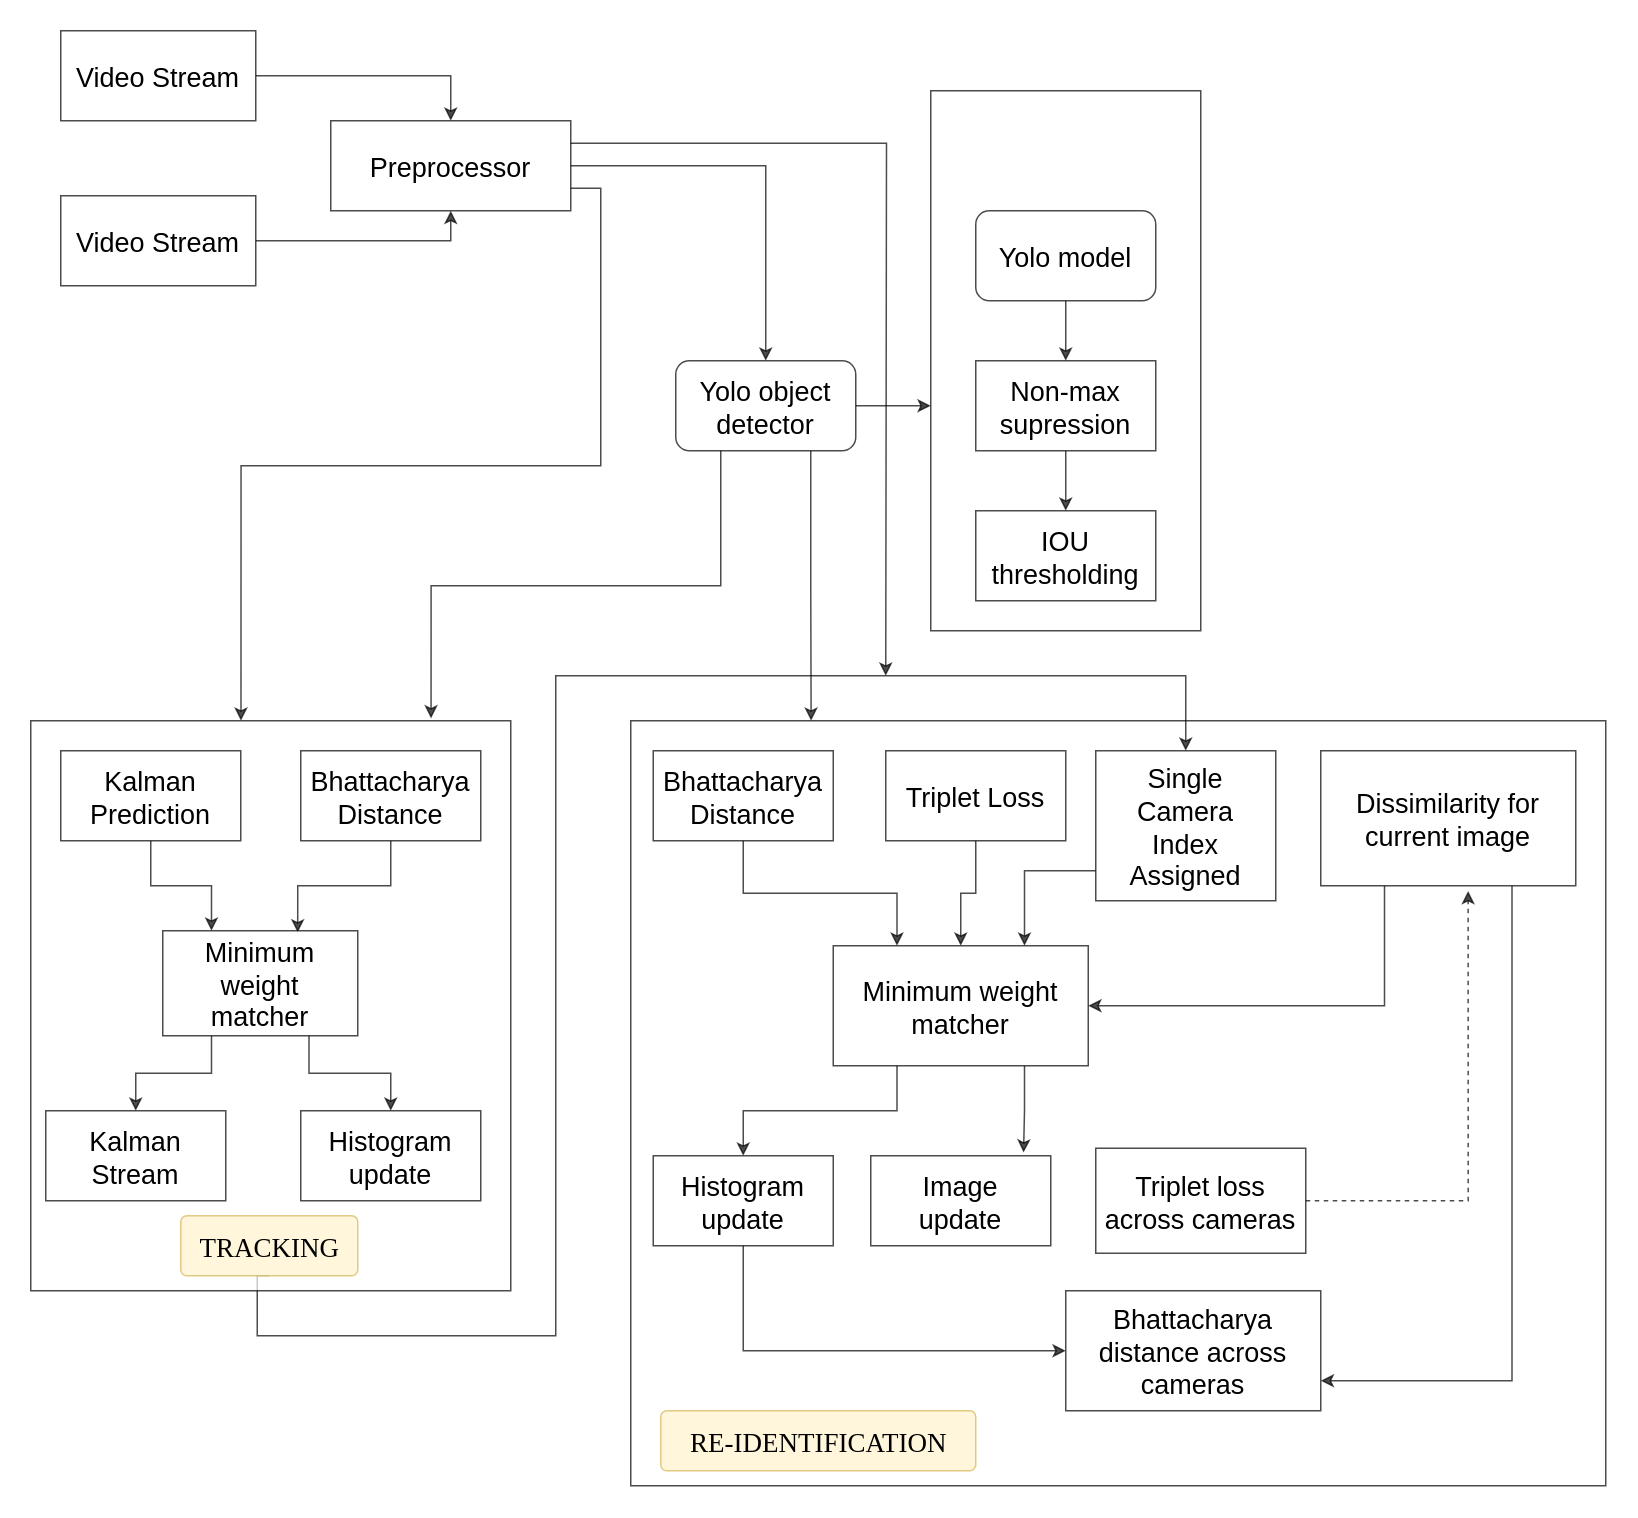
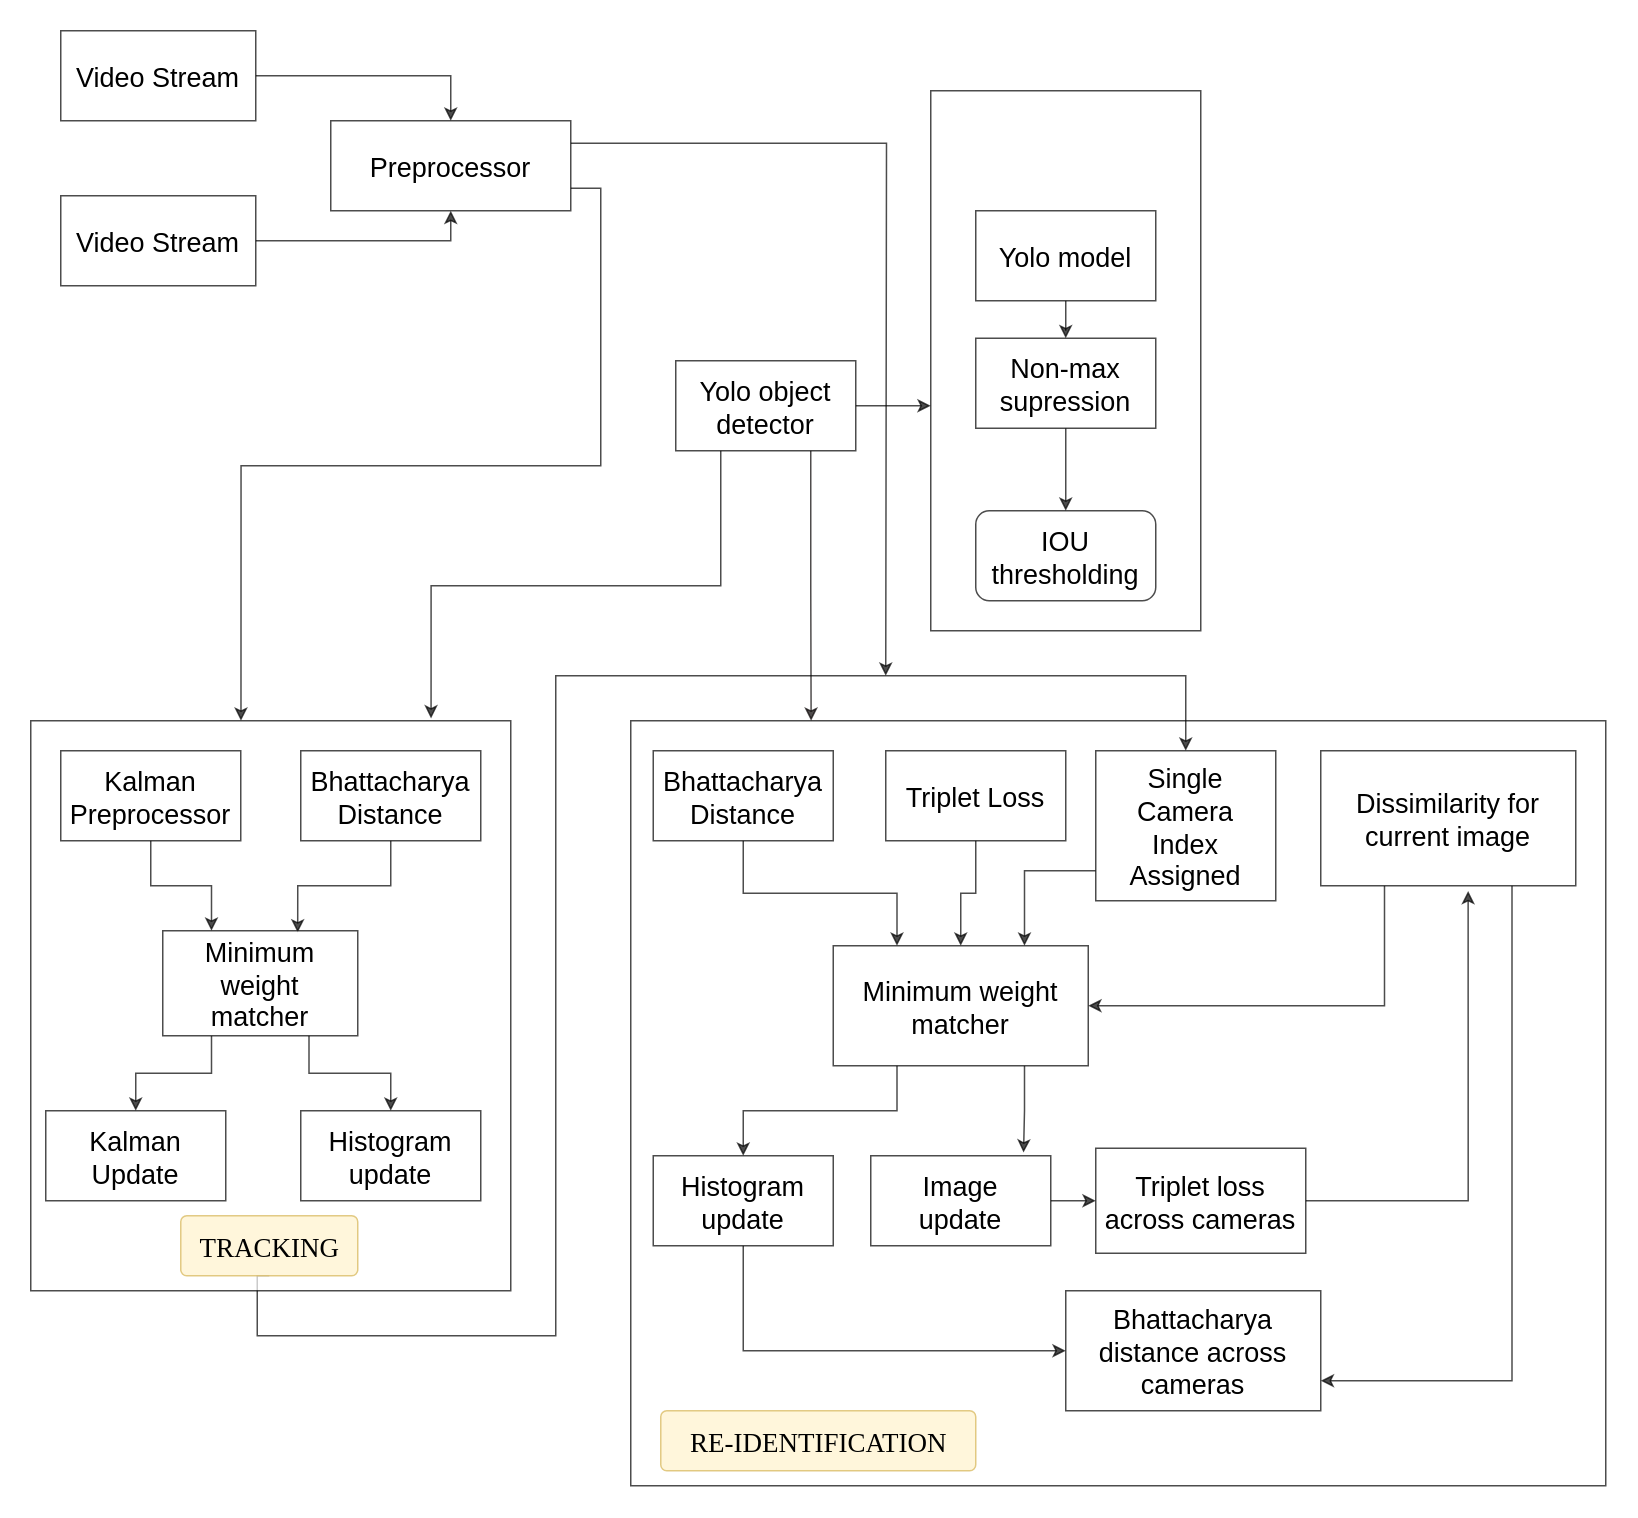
(761, 166) -> none
(1066, 256) -> (1066, 256)
(766, 406) -> (766, 406)
(1066, 406) -> (1066, 383)
(1066, 556) -> (1066, 556)
(151, 799) -> (151, 799)
(1468, 1132) -> (1468, 1132)
(136, 1159) -> (136, 1159)
none -> (1079, 1201)
